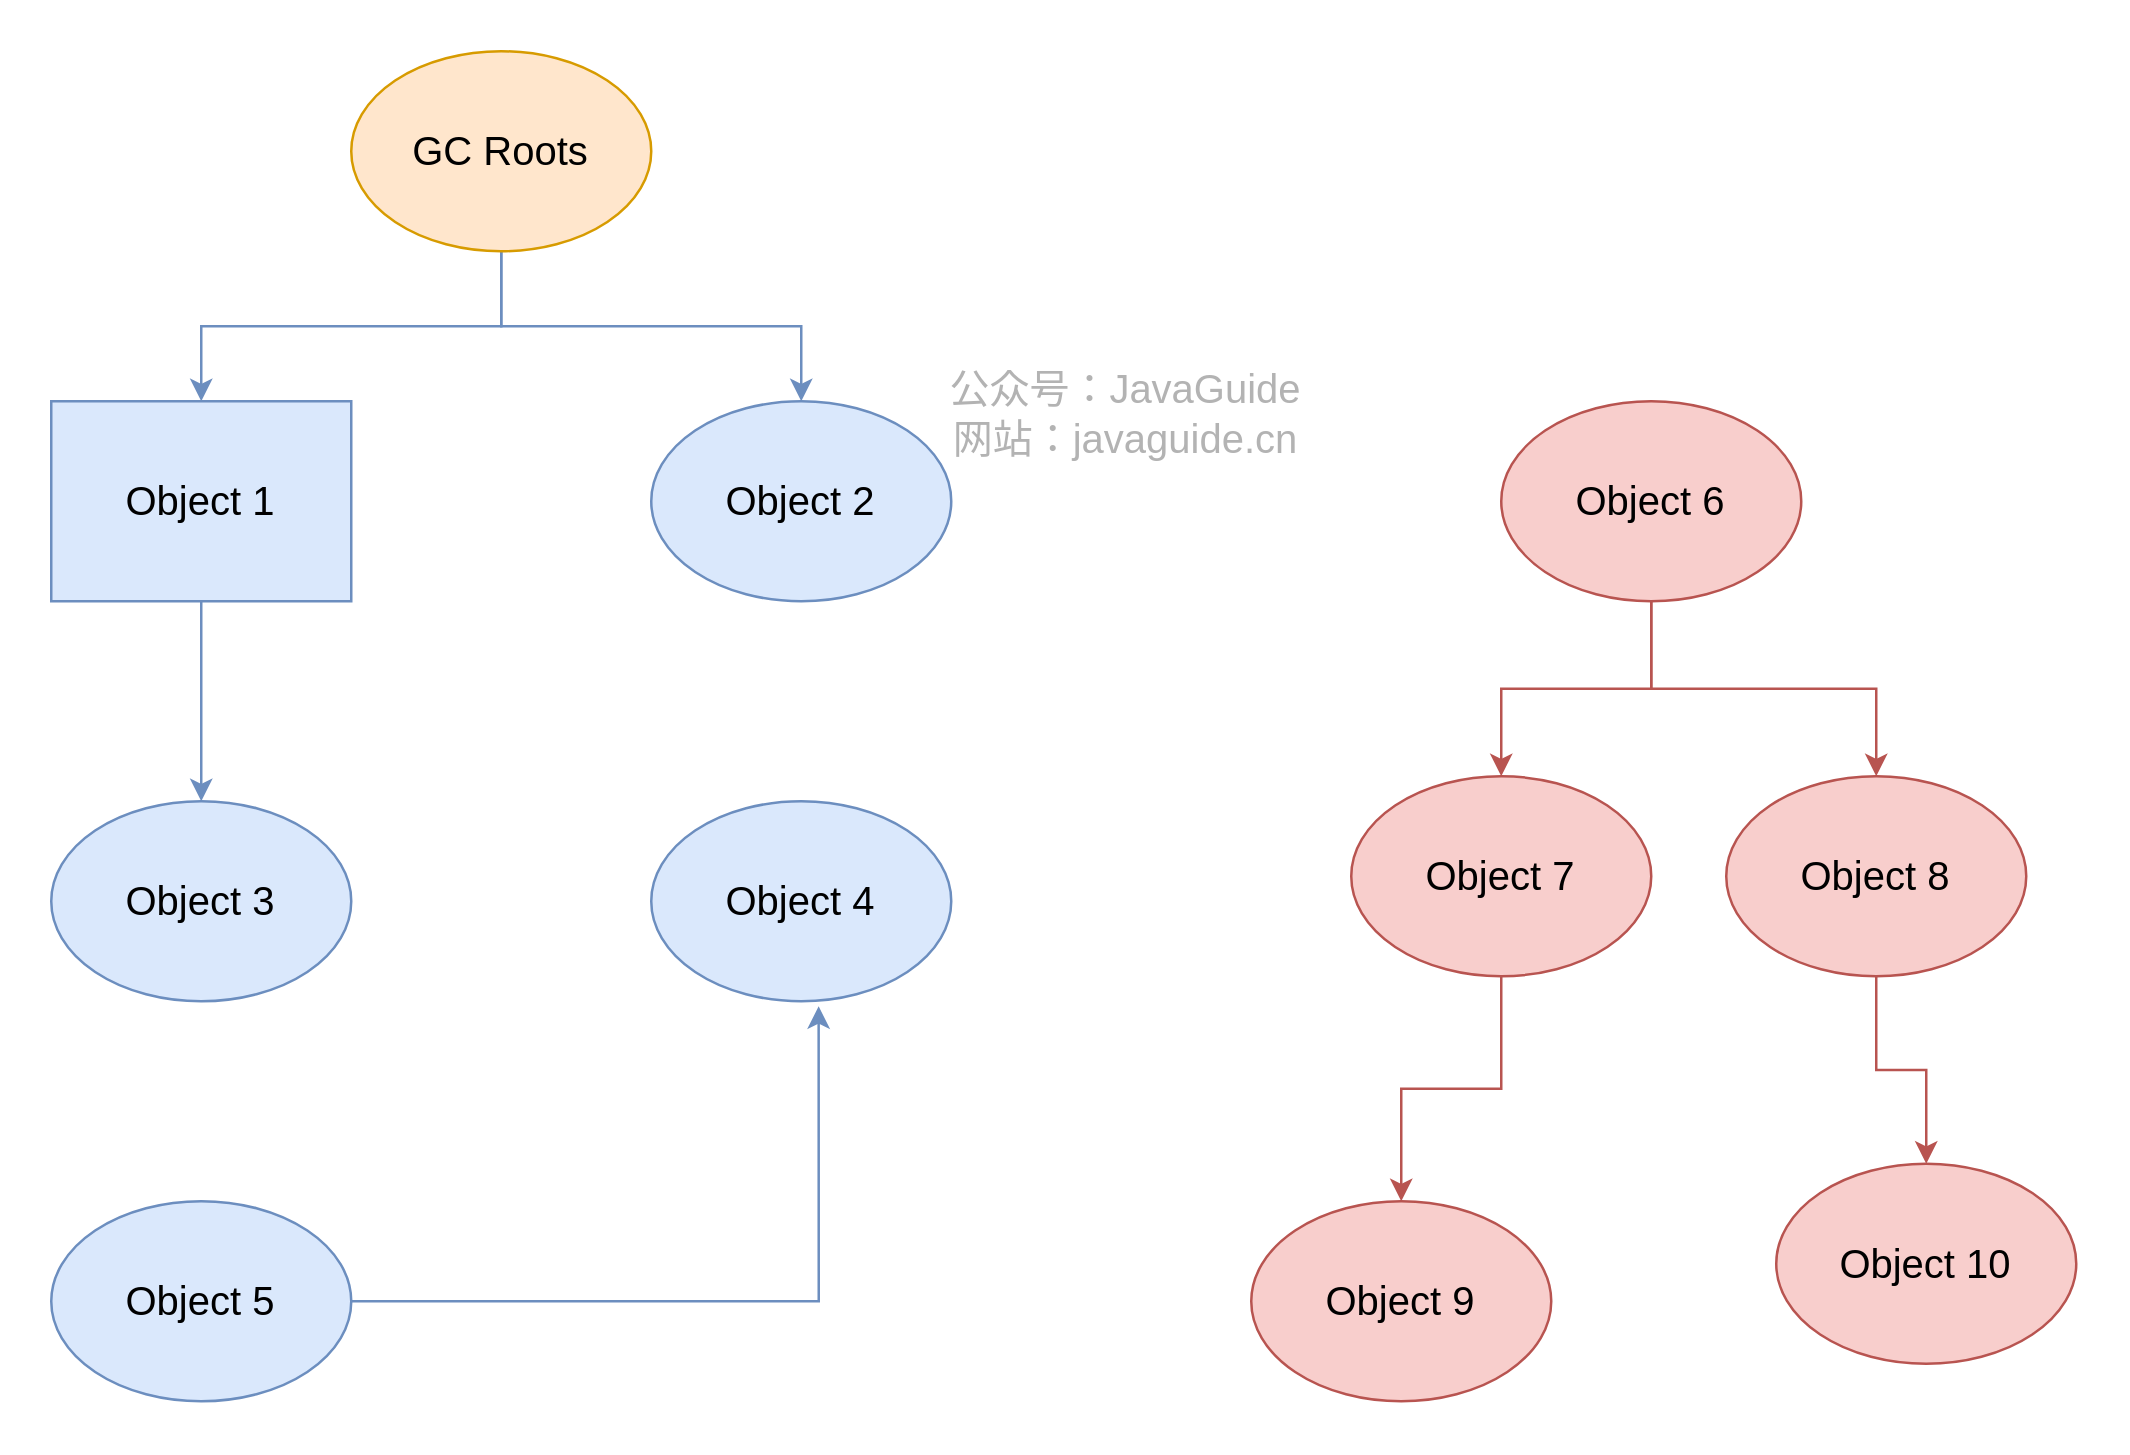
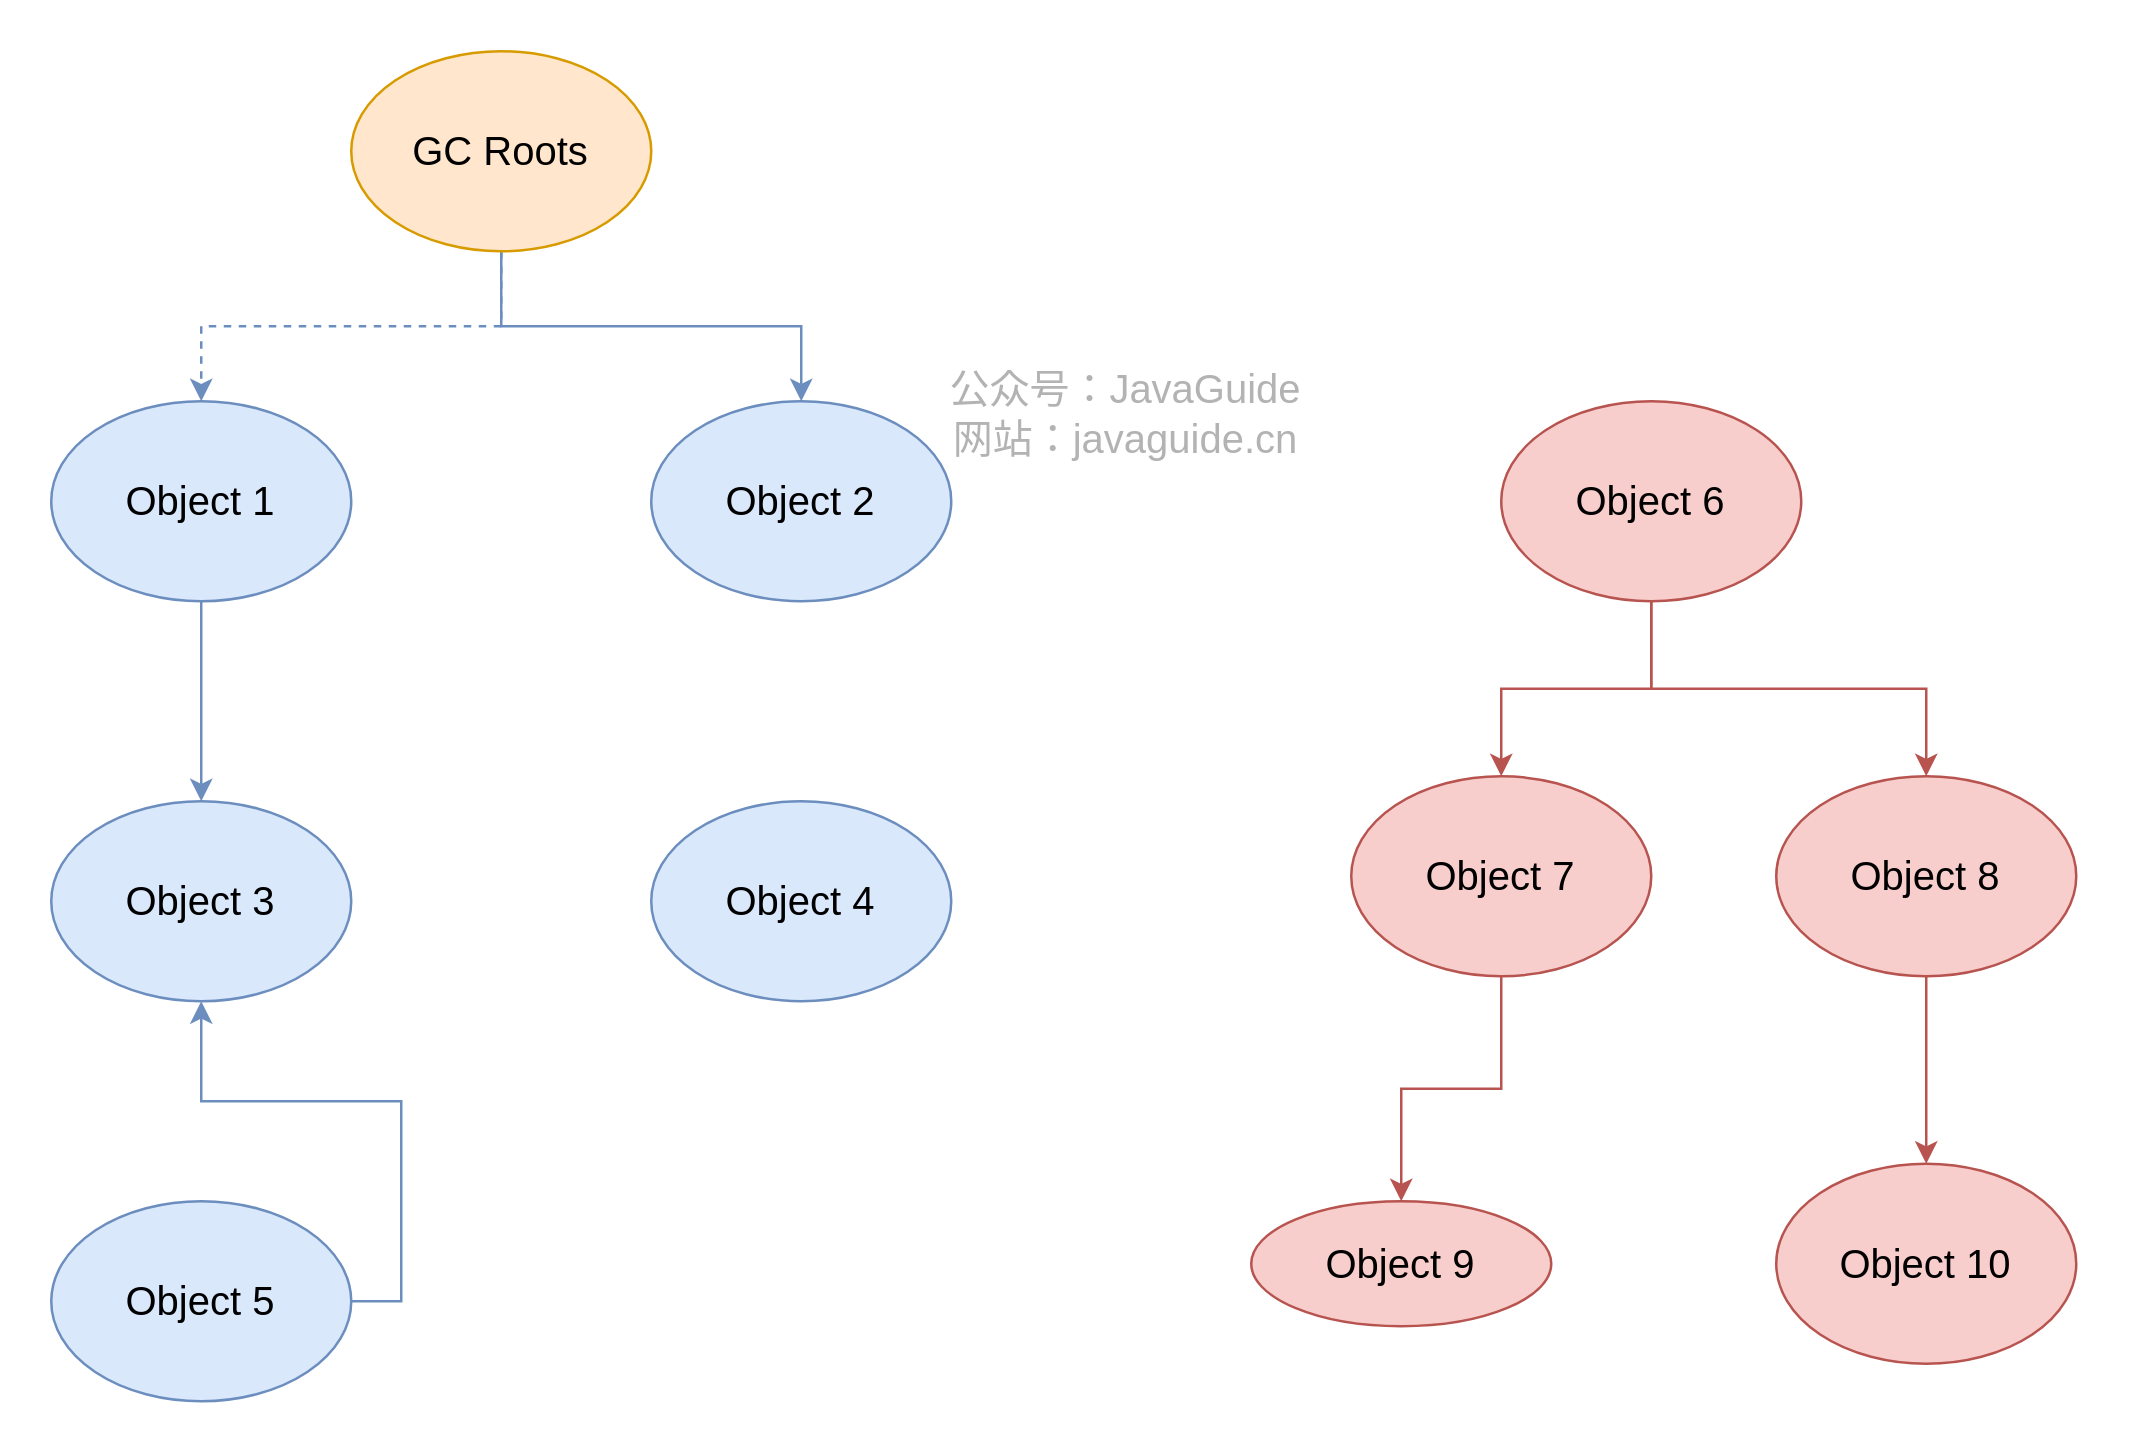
(319, 326) -> (319, 326)
(201, 501) -> (201, 501)
(1876, 876) -> (1926, 876)
(748, 1301) -> (361, 1101)
(1401, 1301) -> (1401, 1264)
